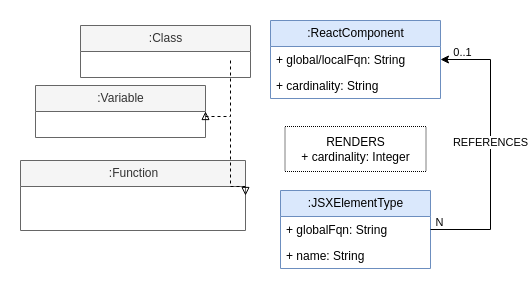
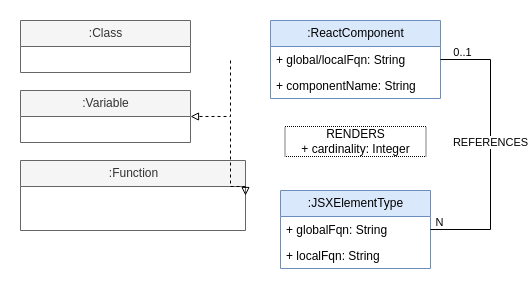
(166, 52) -> (106, 47)
(449, 60) -> (447, 60)
(336, 87) -> (348, 87)
(121, 112) -> (106, 117)
(356, 149) -> (356, 142)
(327, 257) -> (338, 257)
